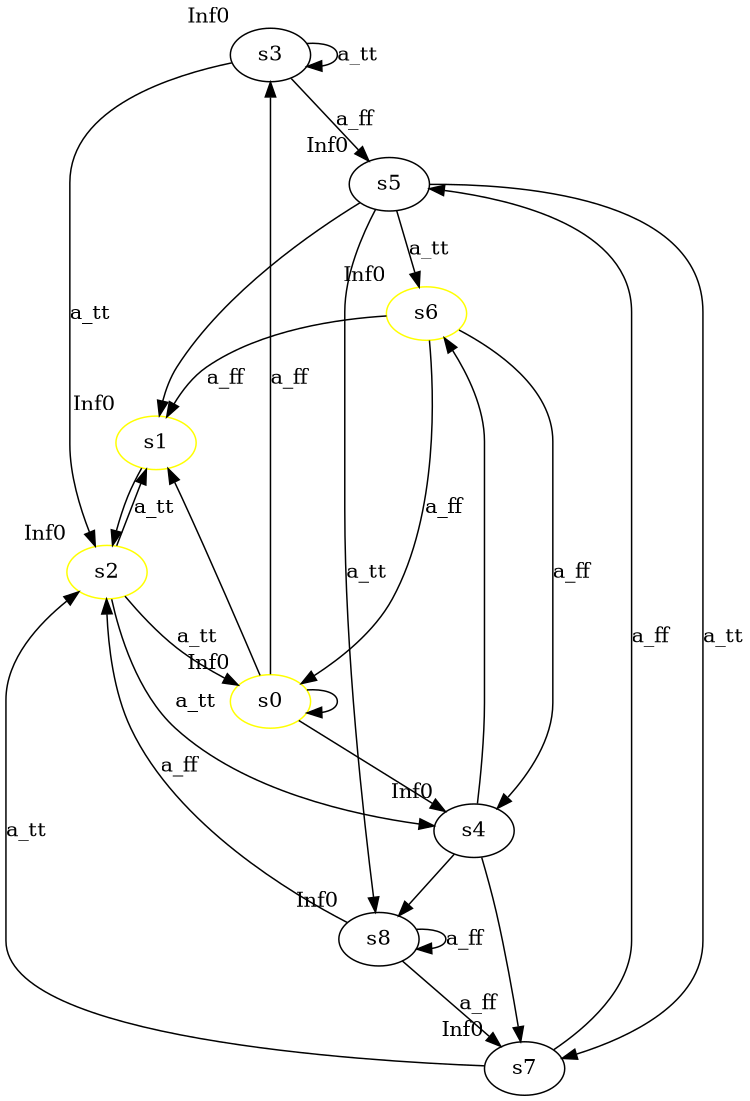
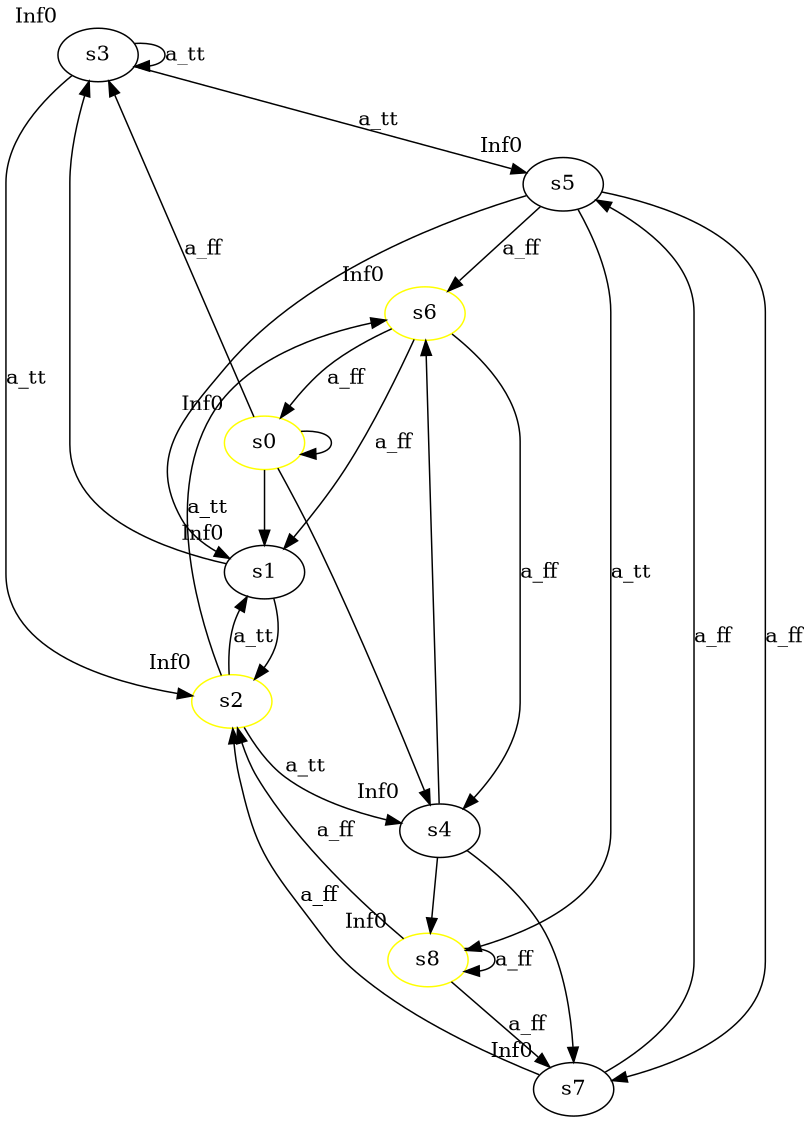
(354, 120) -> (379, 120)
(429, 249) -> (521, 249)
none -> (70, 375)
(156, 443) -> (265, 572)
(724, 637) -> (784, 637)
(170, 643) -> (196, 452)
(27, 831) -> (319, 895)
(379, 939) -> (428, 960)
